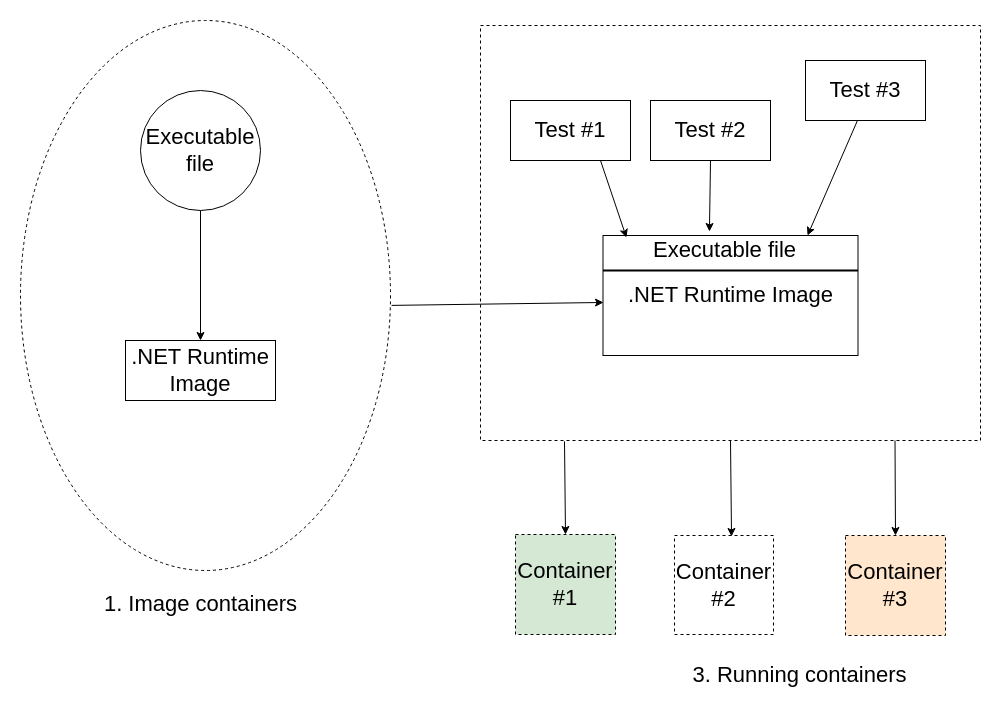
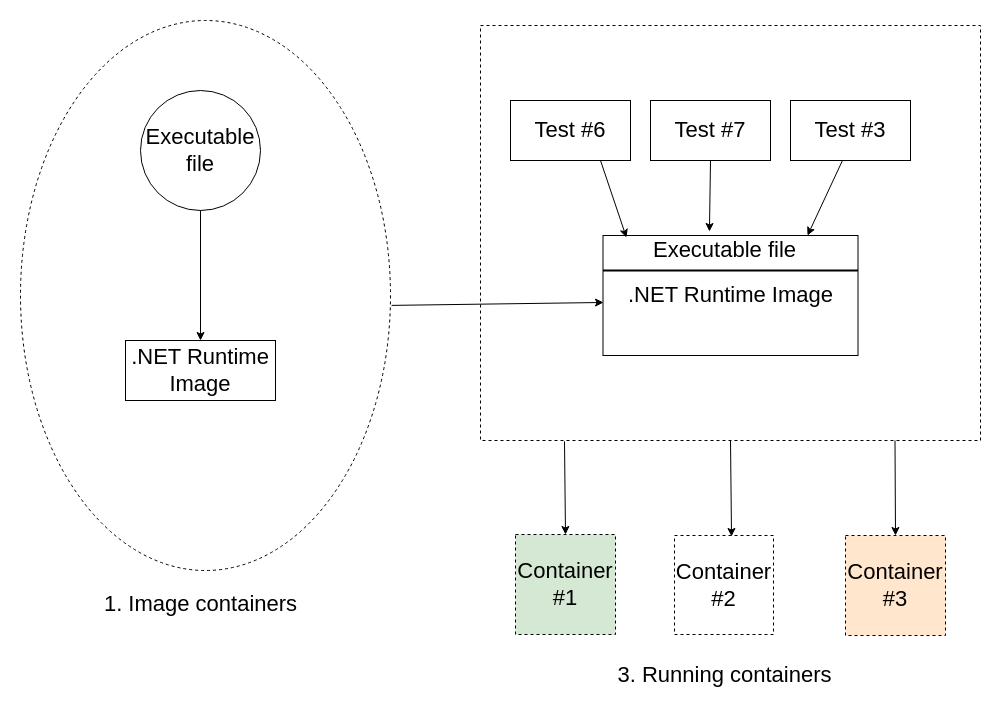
(866, 91) -> (851, 131)
(571, 131) -> (571, 131)
(711, 131) -> (711, 131)
(799, 676) -> (724, 676)
